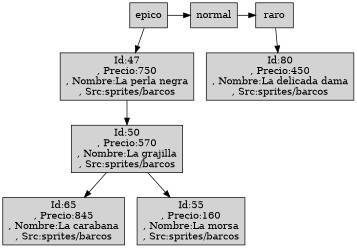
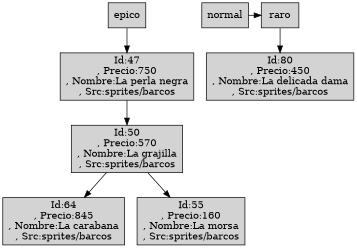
(175, 15) -> none
(64, 221) -> (64, 221)
